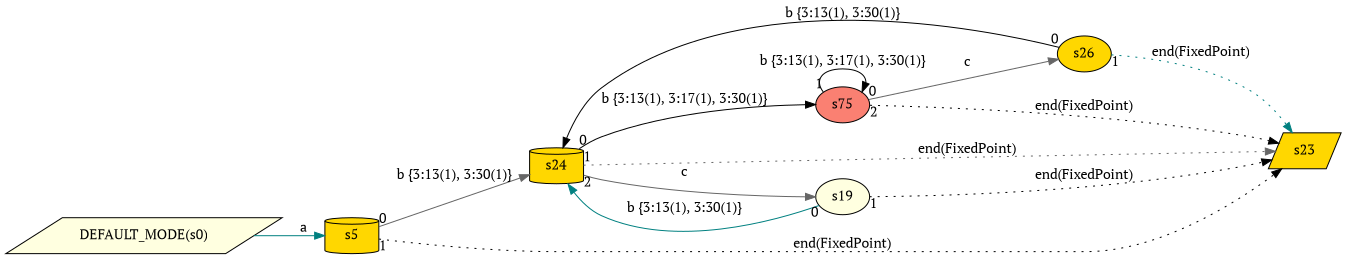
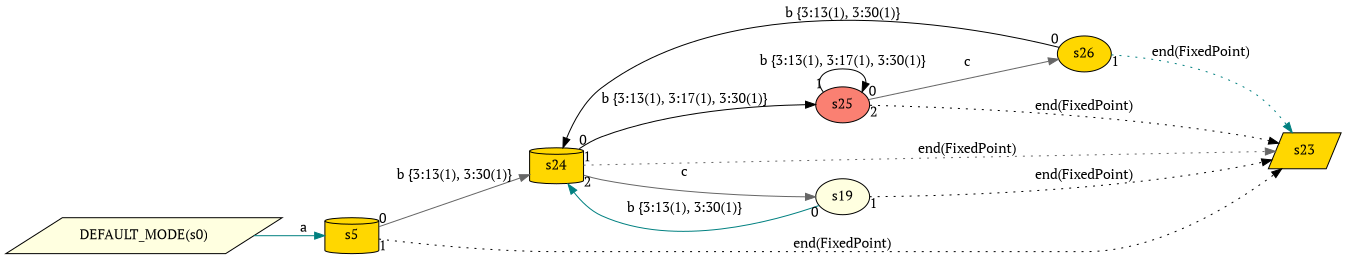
(843, 105) -> (843, 105)
